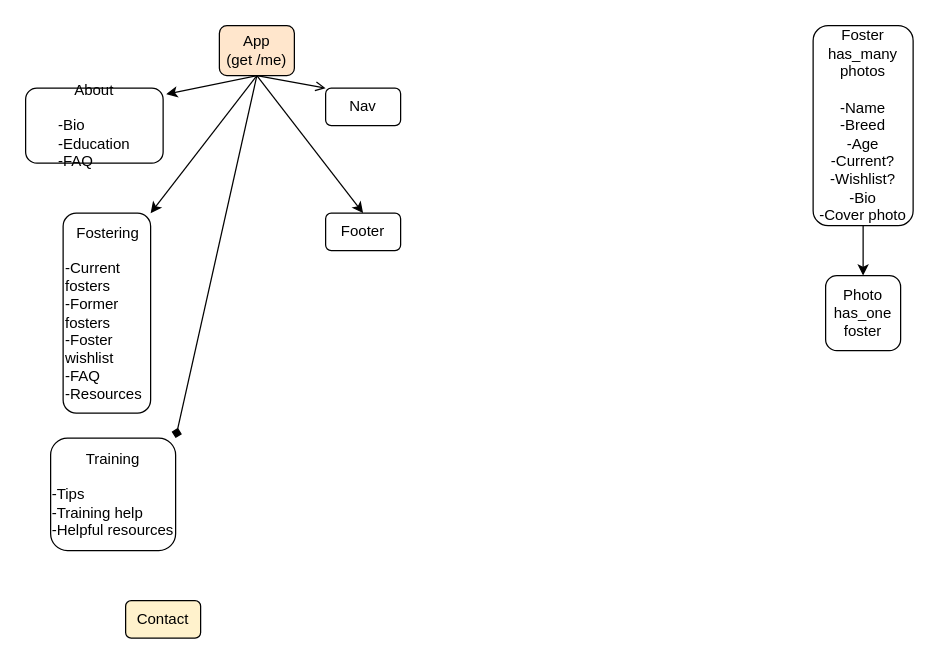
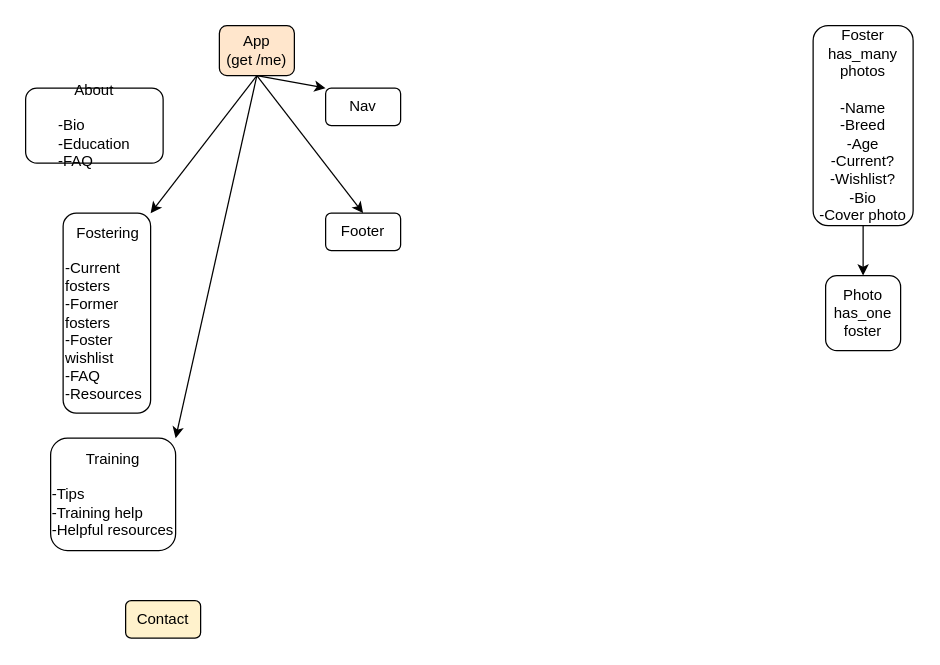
(214, 84) -> none
(318, 87) -> (316, 86)
(178, 428) -> (178, 428)
